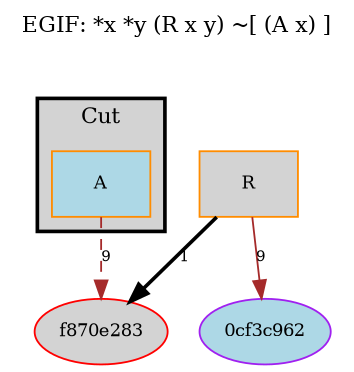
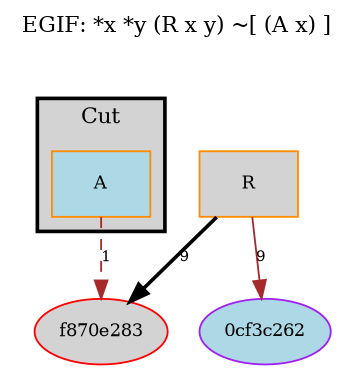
(107, 258) -> (107, 258)
(185, 258) -> (185, 258)
(265, 332) -> (265, 332)
